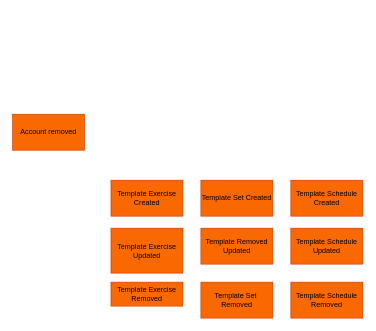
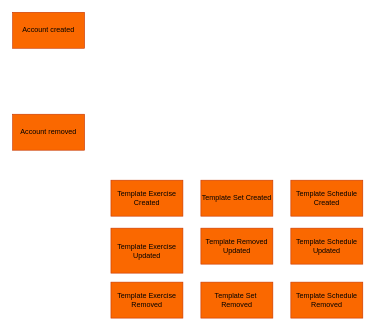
none -> (48, 30)
(147, 294) -> (147, 300)
